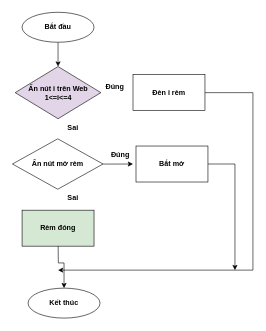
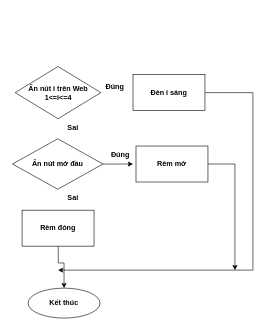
(58, 27) -> none
(58, 61) -> none
(58, 93) -> (58, 93)
(169, 93) -> (169, 93)
(58, 164) -> (58, 164)
(172, 164) -> (172, 164)
(58, 228) -> (58, 228)
